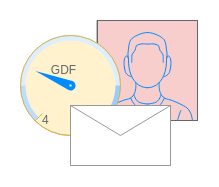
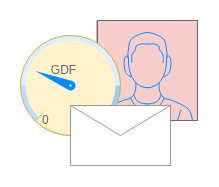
(46, 121) -> (46, 121)
